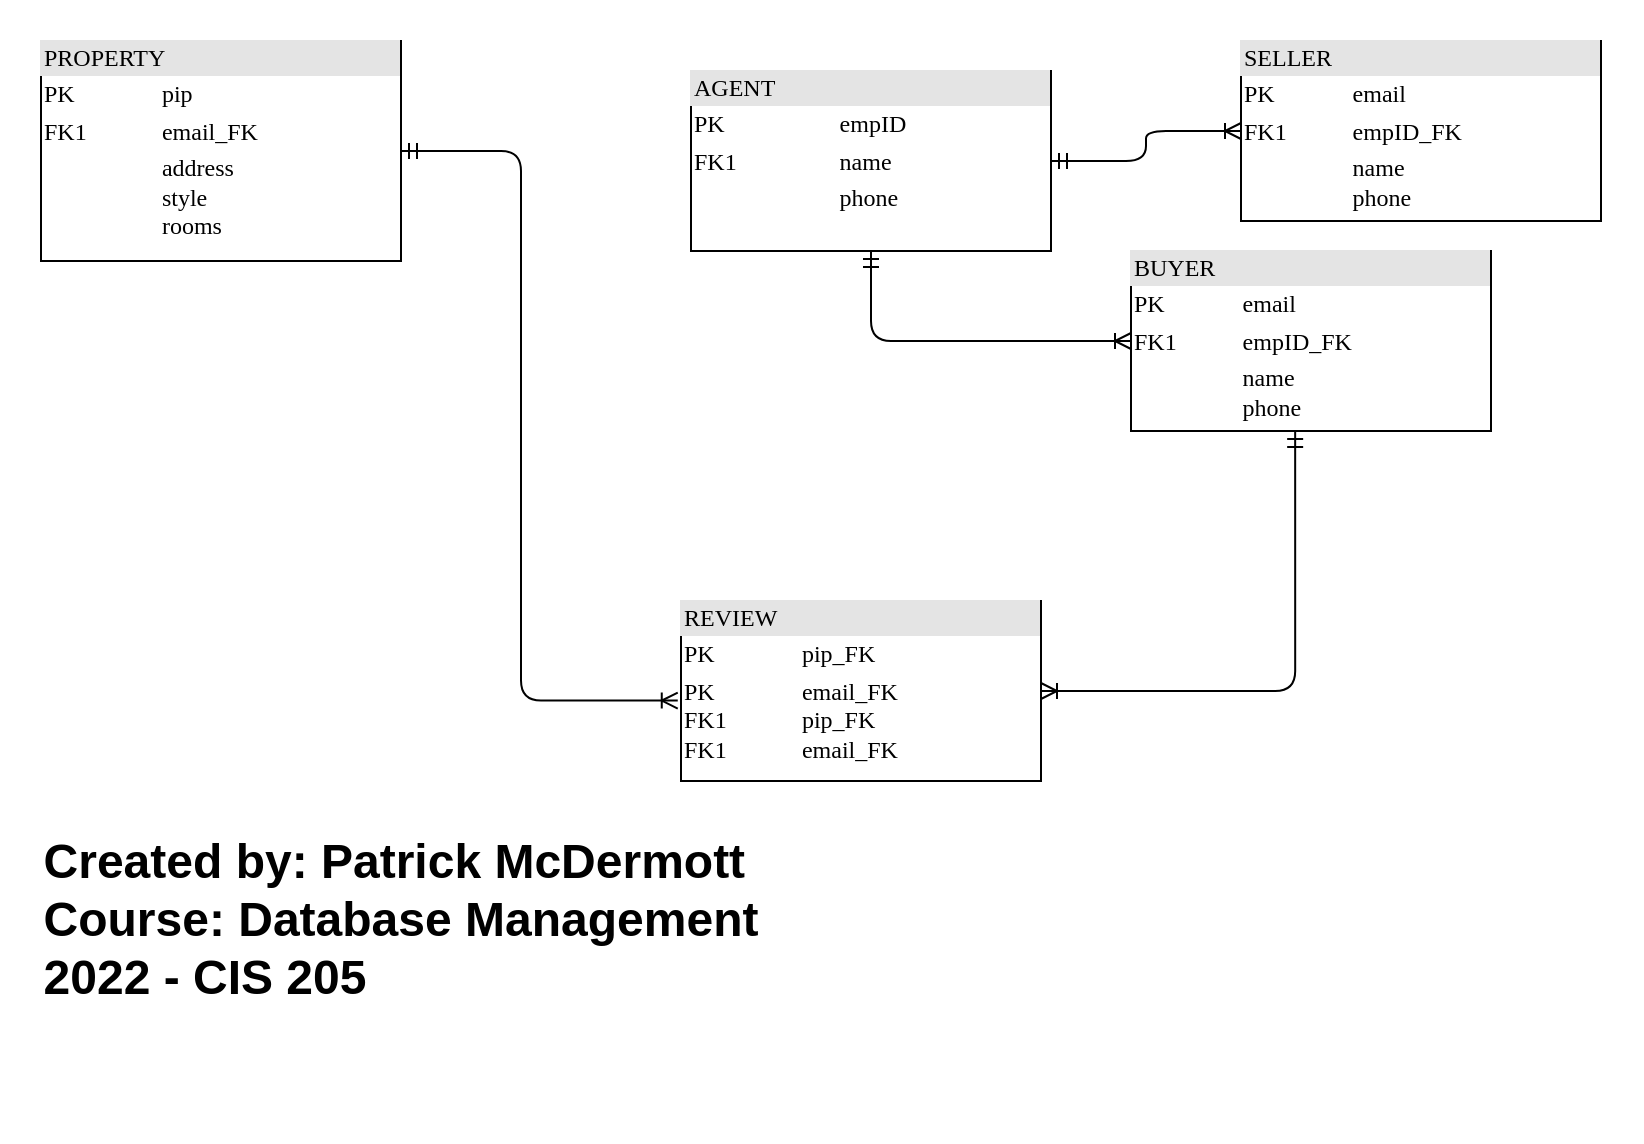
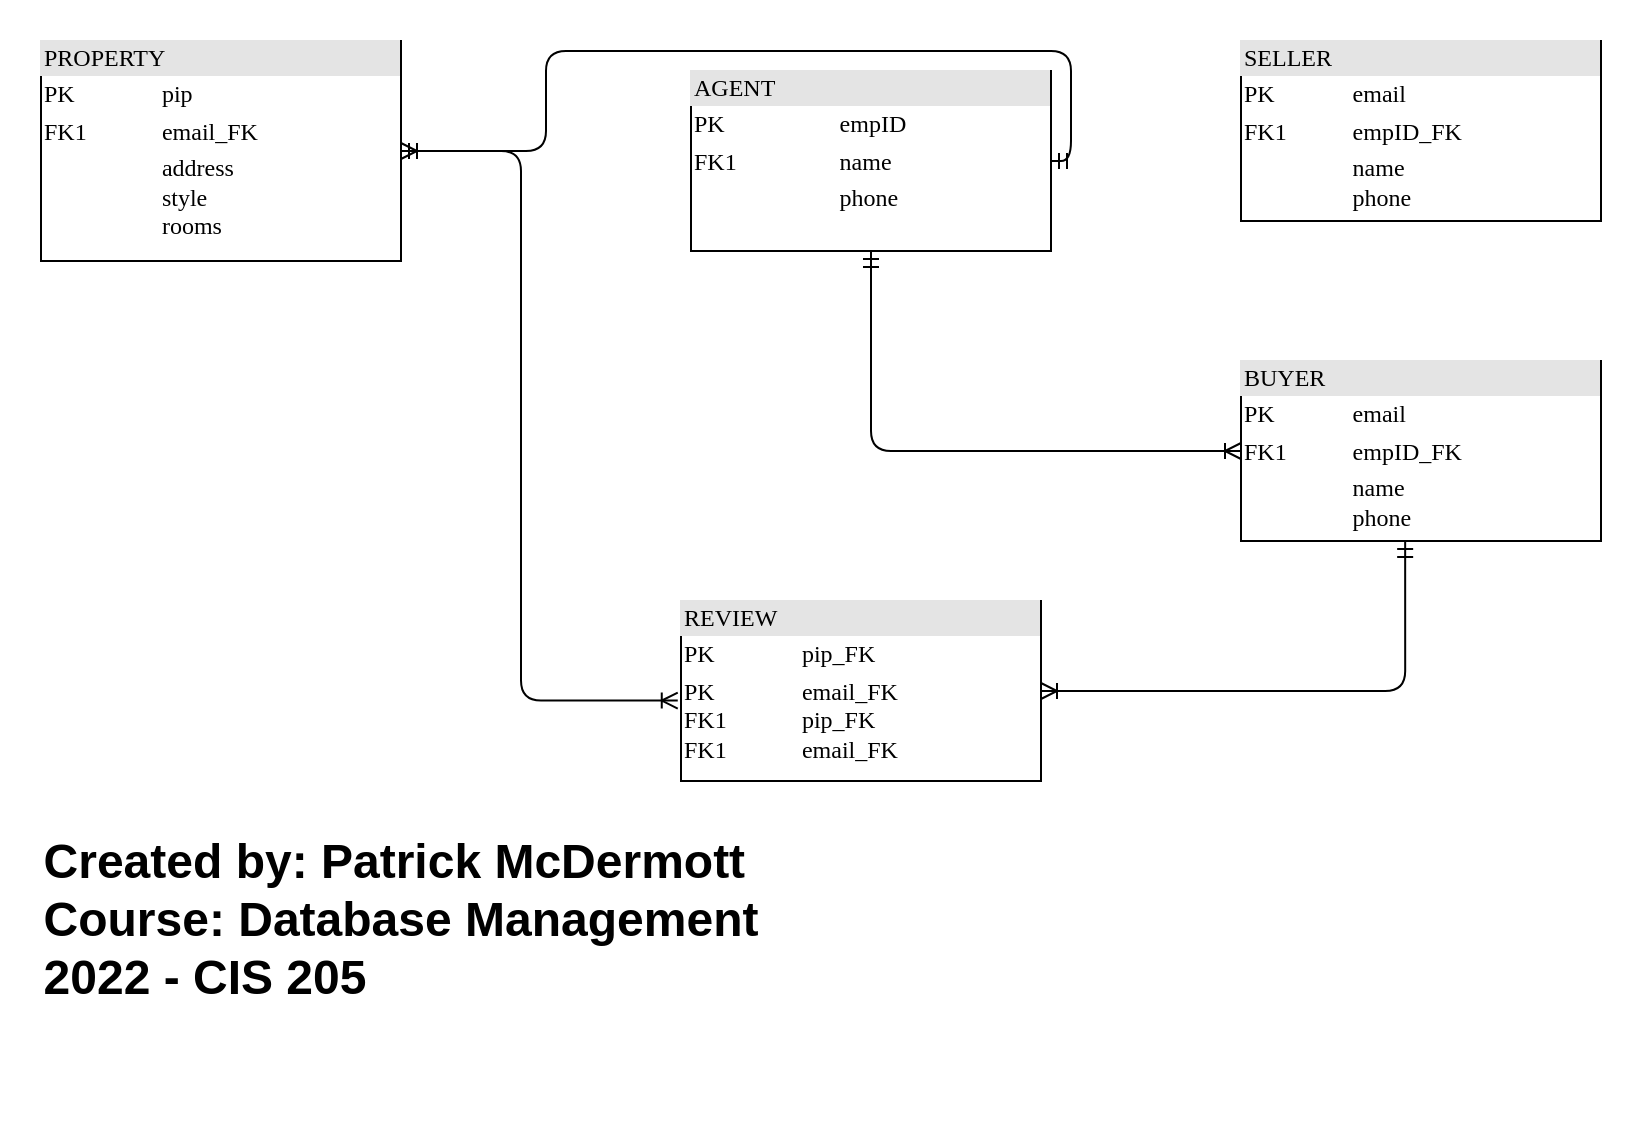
(1146, 140) -> (804, 51)
(1311, 341) -> (1421, 451)
